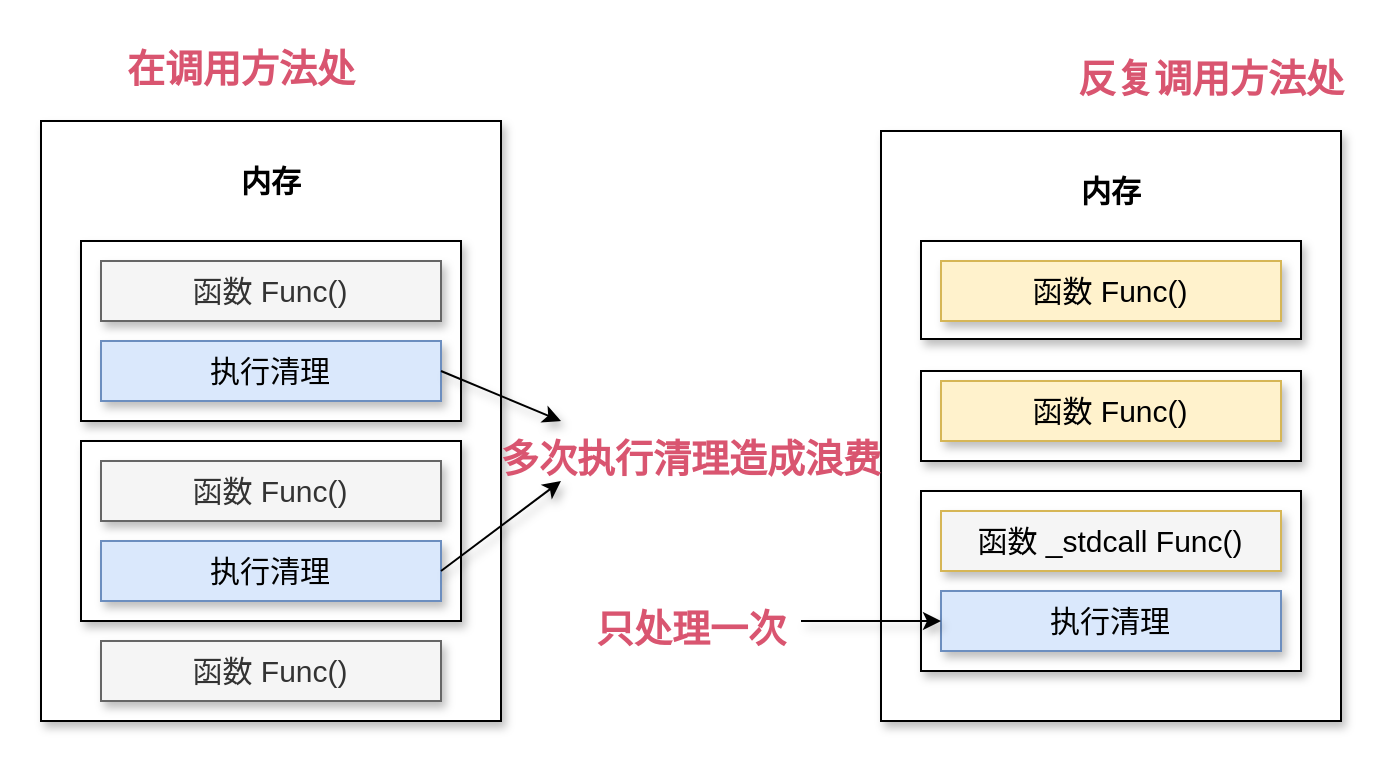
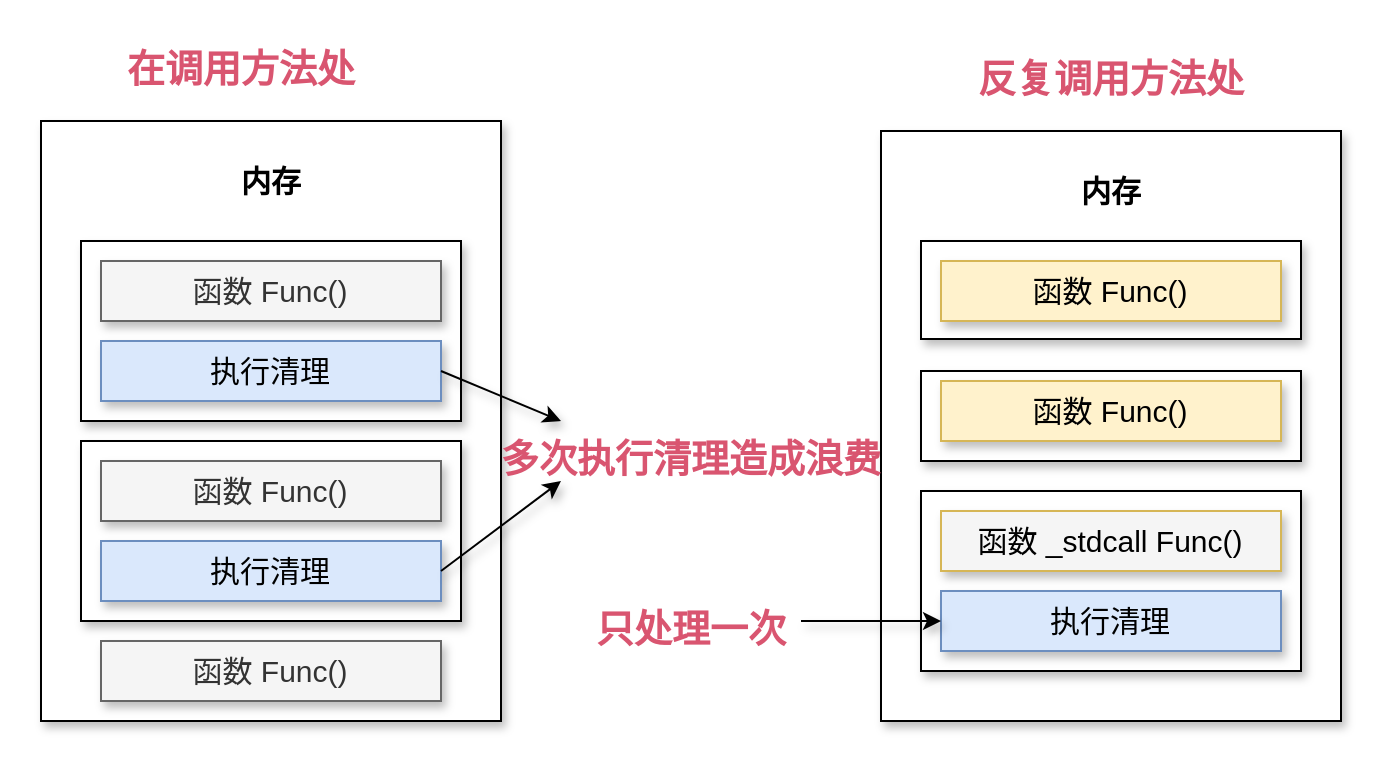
(1211, 81) -> (1111, 81)
